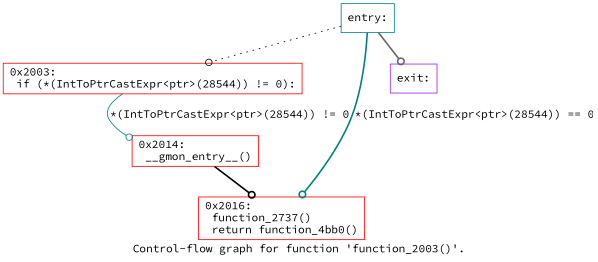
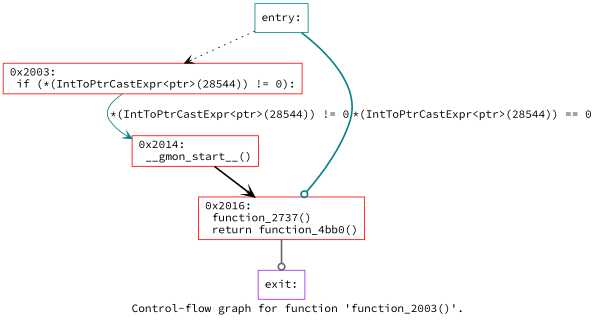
(277, 44) -> (223, 45)
(389, 46) -> (282, 252)
(108, 115) -> (108, 115)
(195, 157) -> (195, 157)
(232, 180) -> (231, 179)
